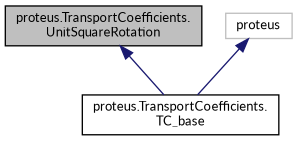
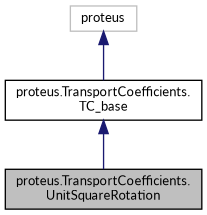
(147, 75) -> (104, 152)
